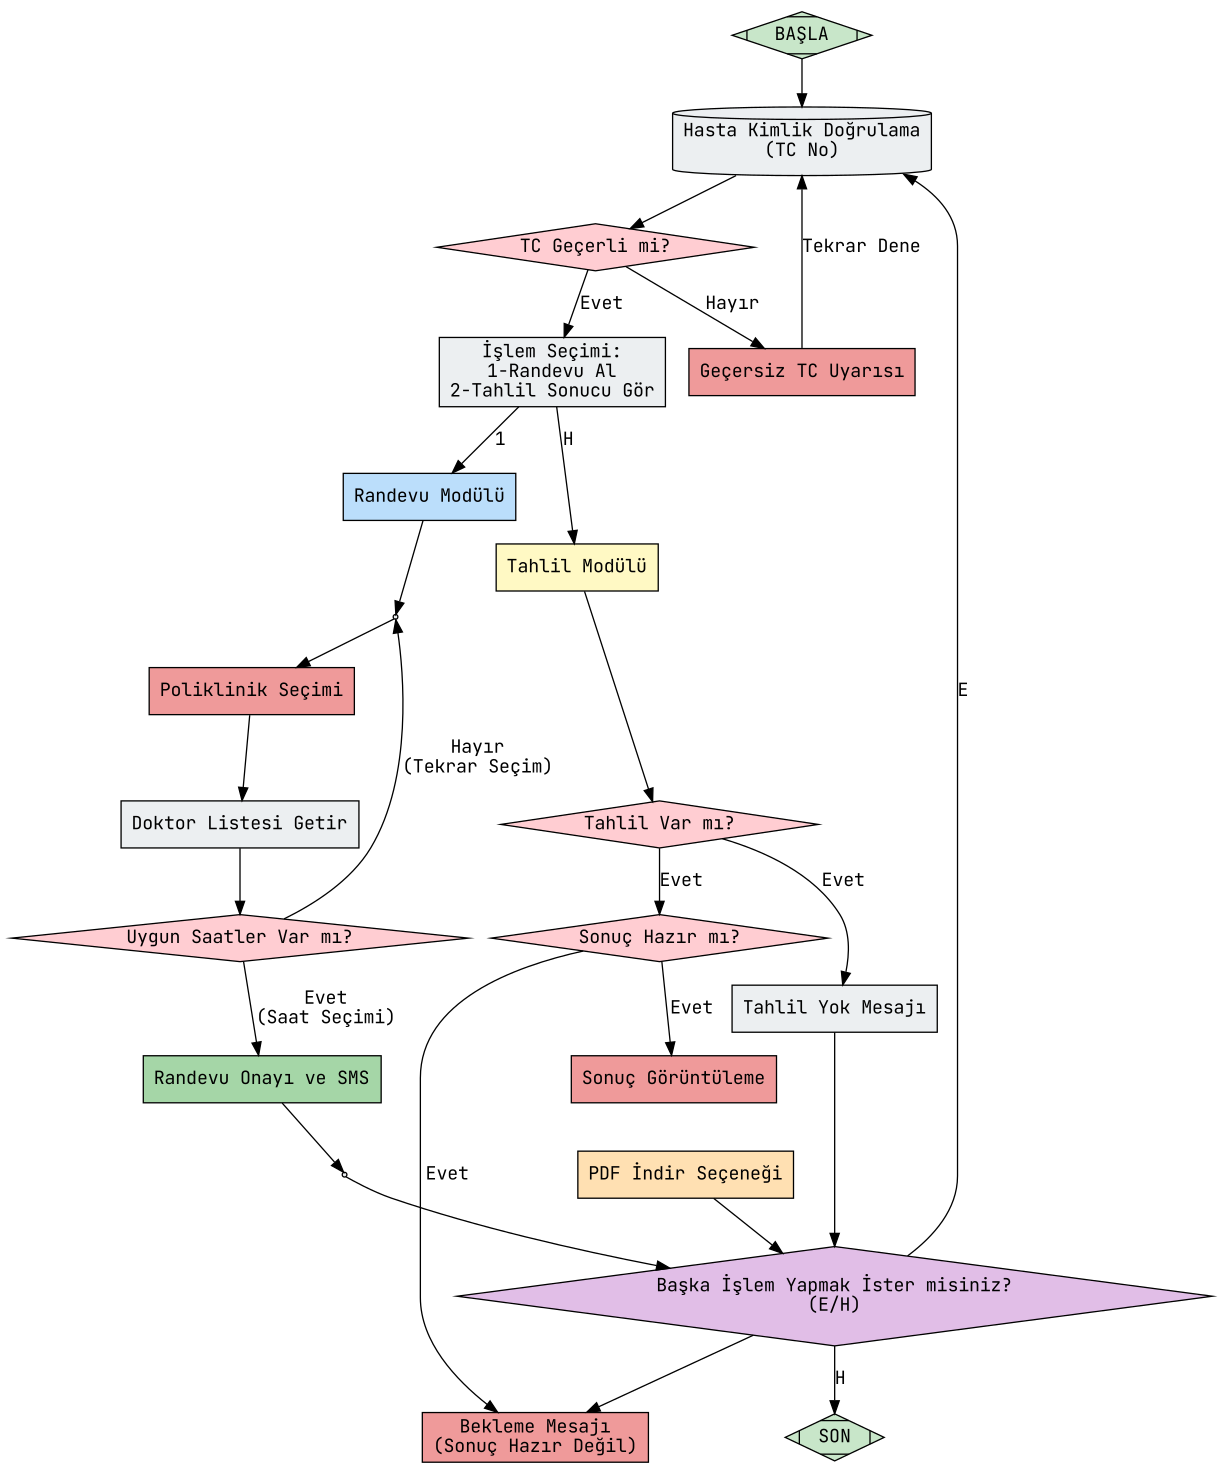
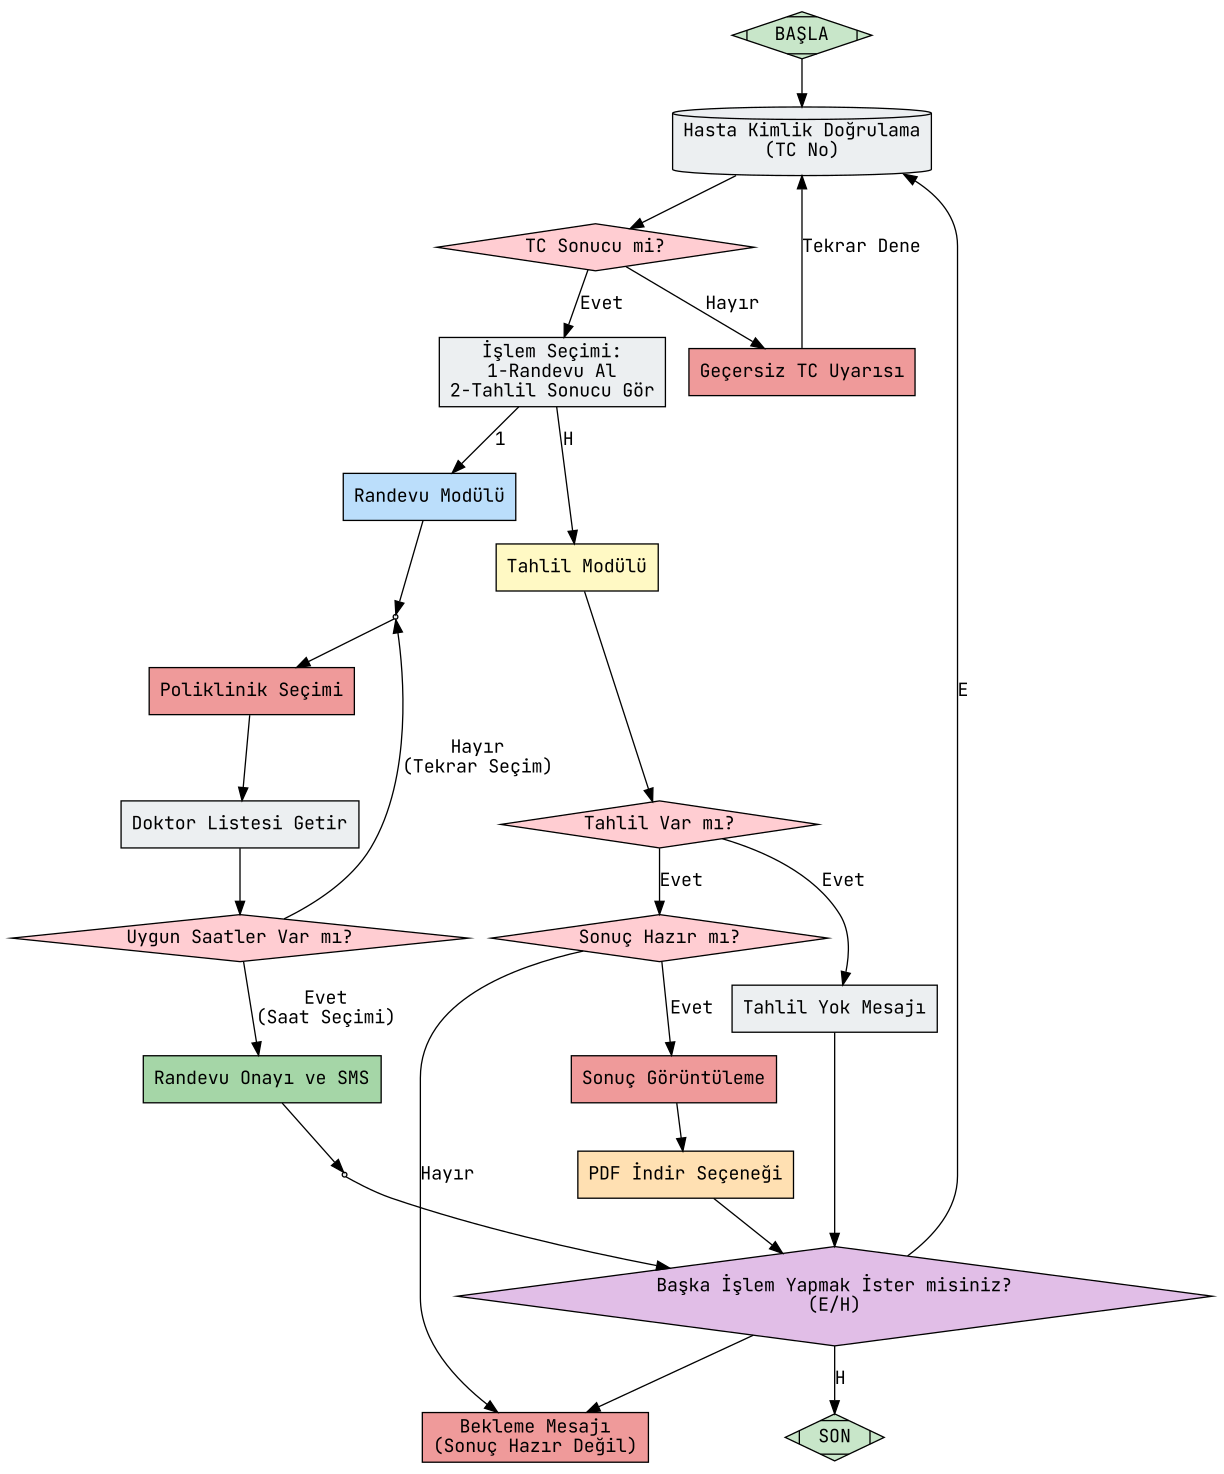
(595, 247) -> (595, 247)
none -> (679, 1121)
(448, 1175) -> (448, 1175)
